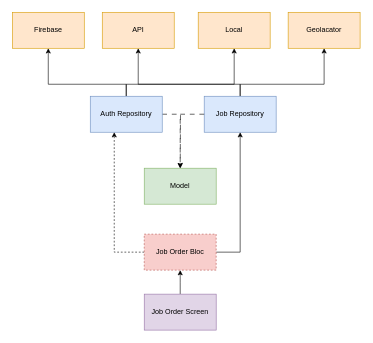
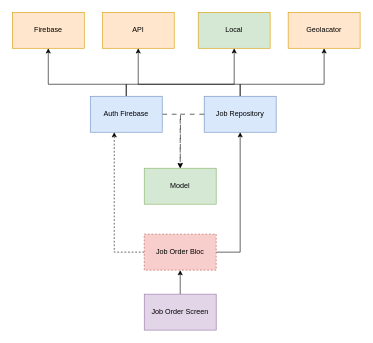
(234, 30) -> (234, 30)
(126, 114) -> (126, 114)
